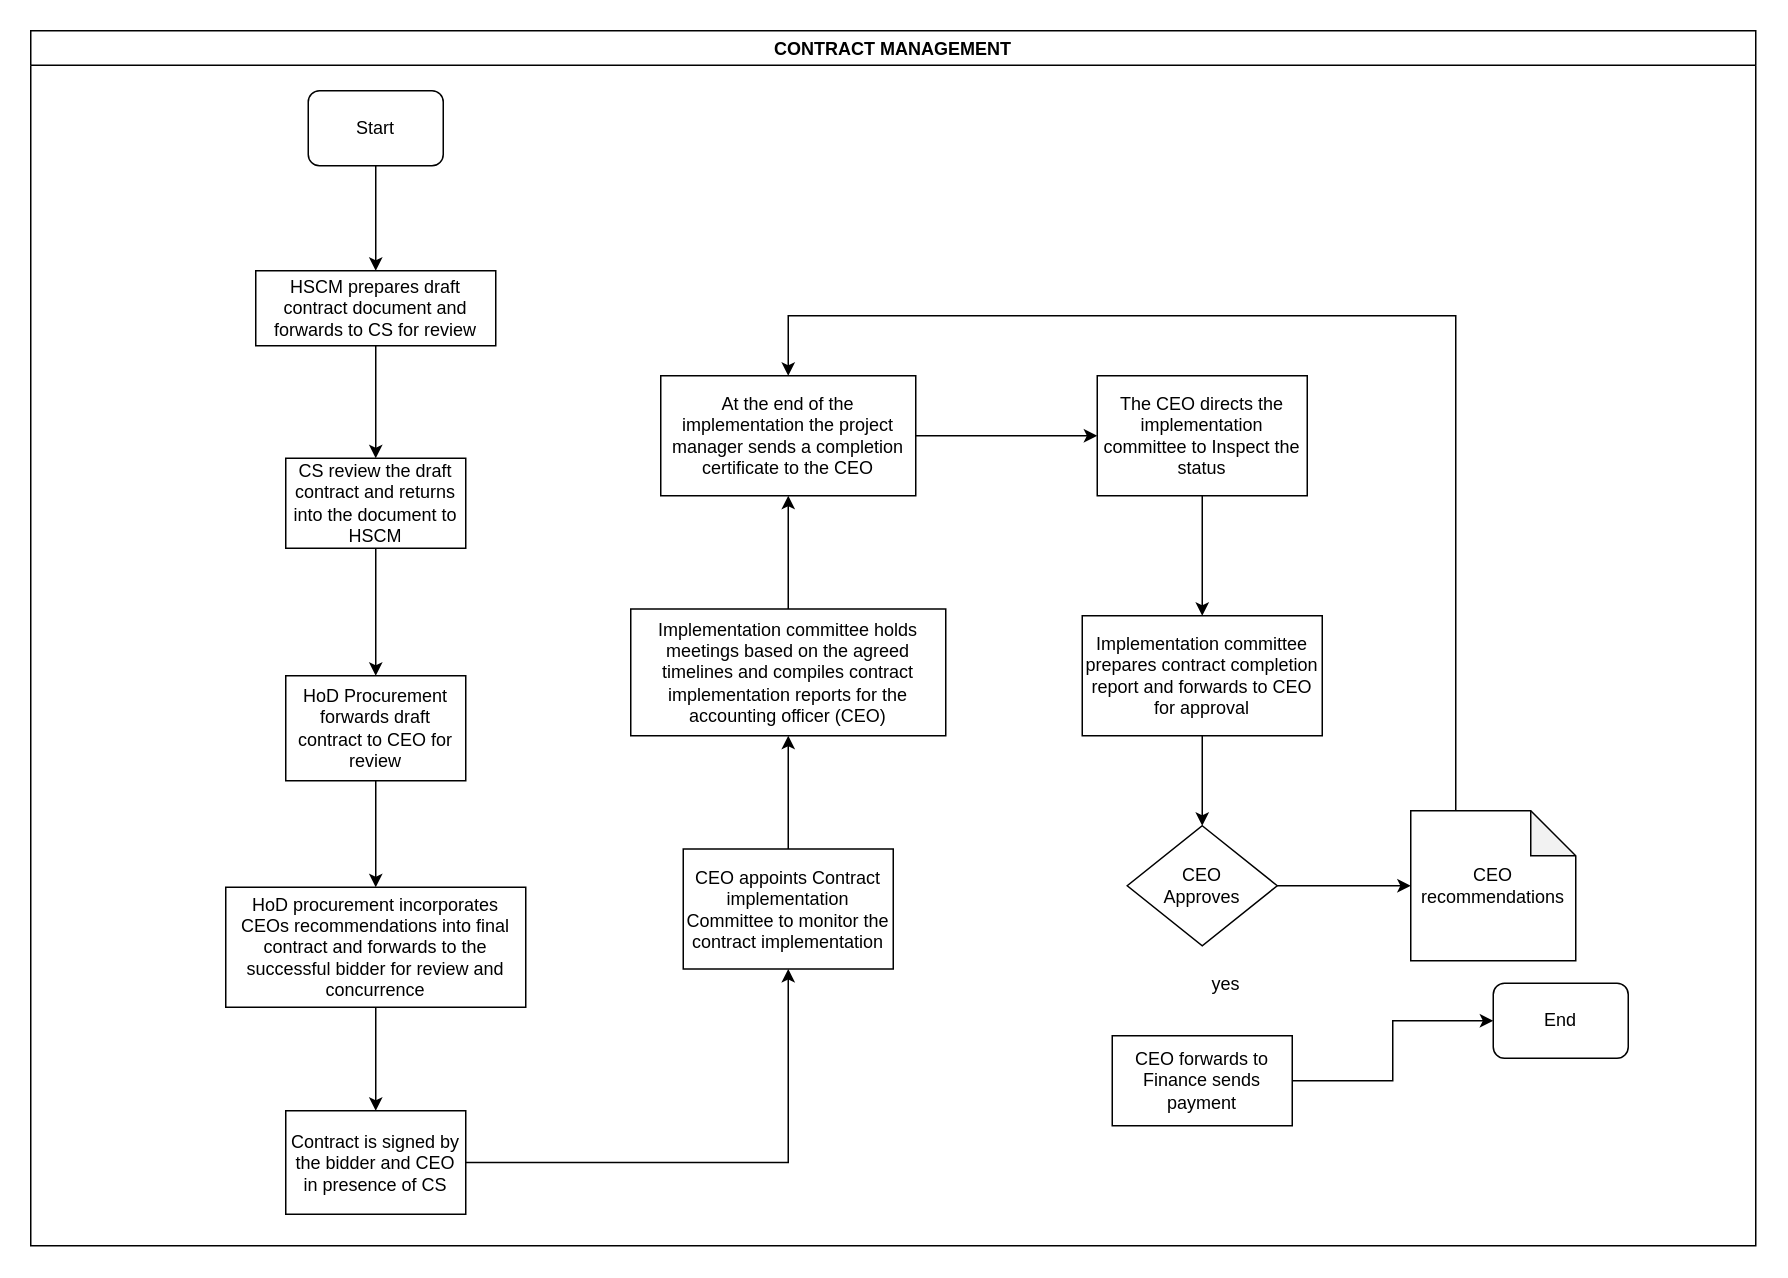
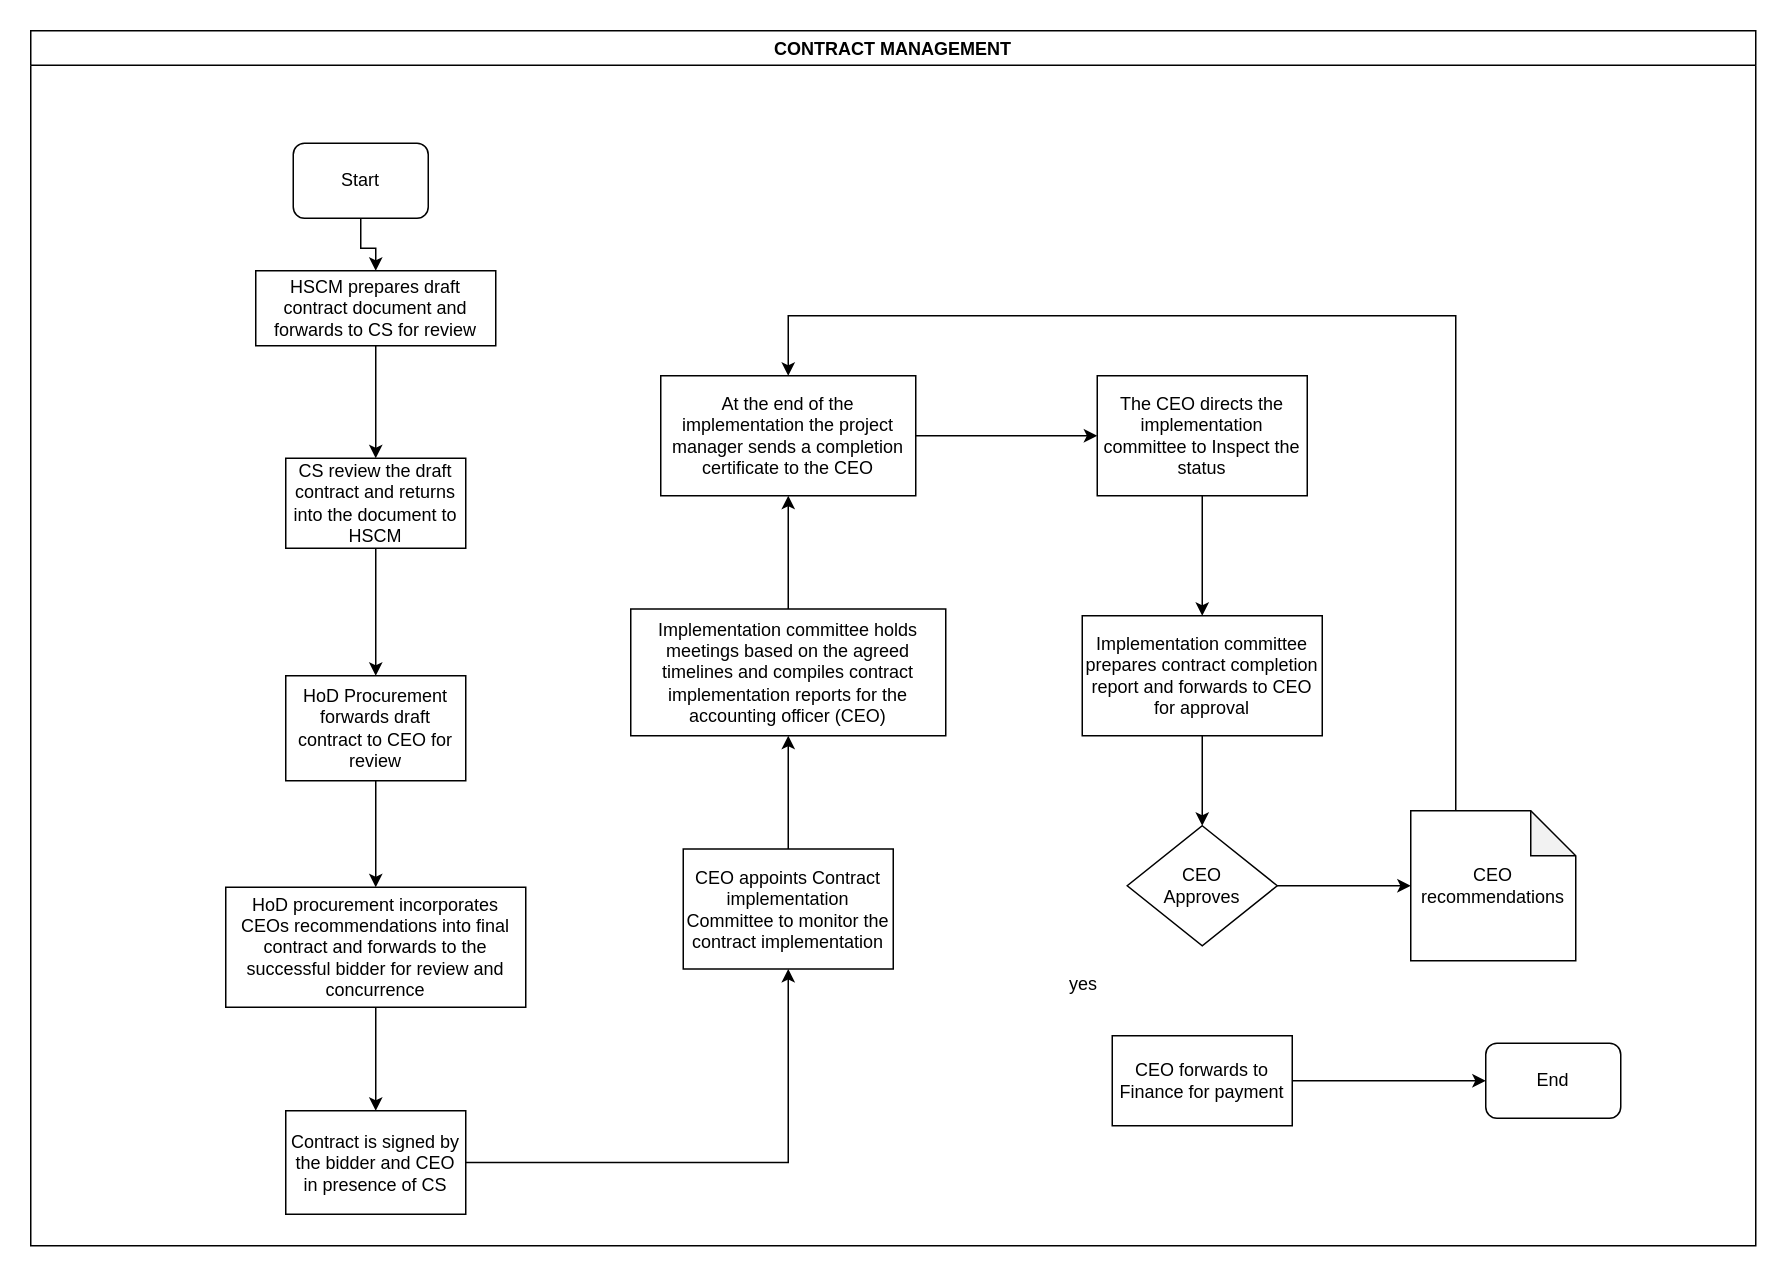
(376, 128) -> (361, 181)
(1226, 984) -> (1084, 984)
(1561, 1021) -> (1553, 1081)
(1202, 1081) -> (1202, 1081)
